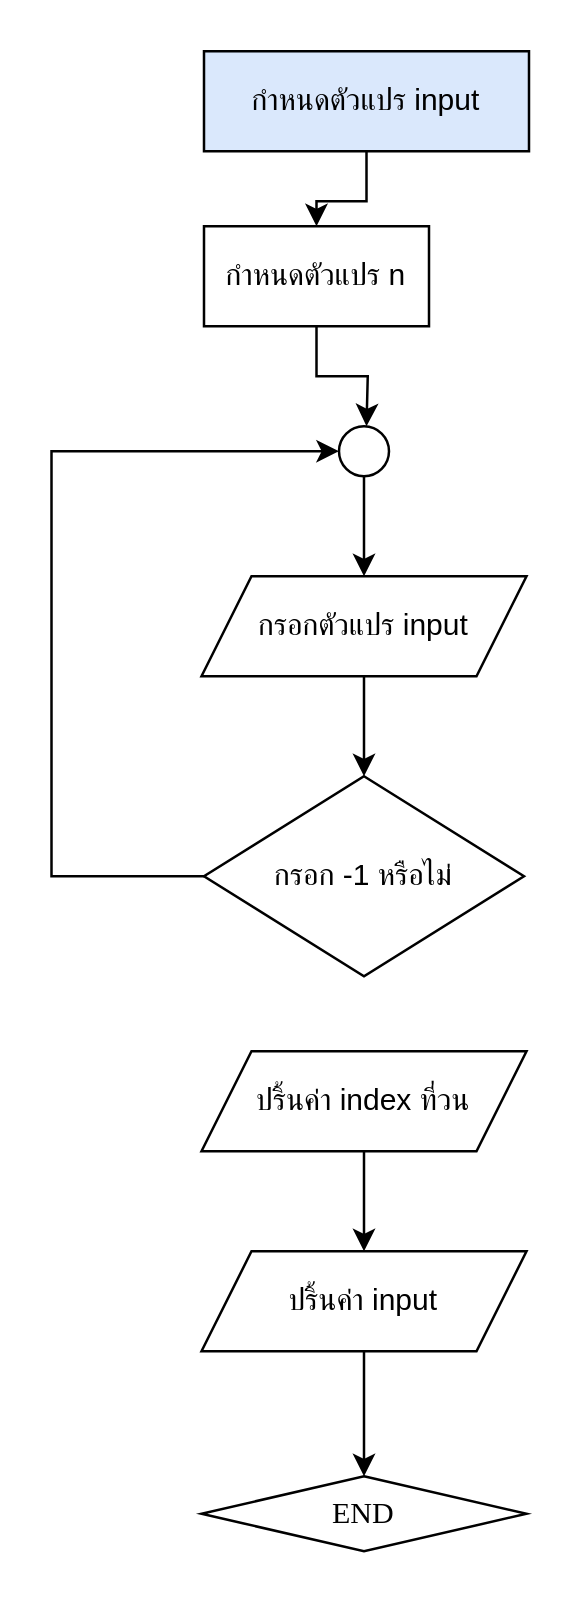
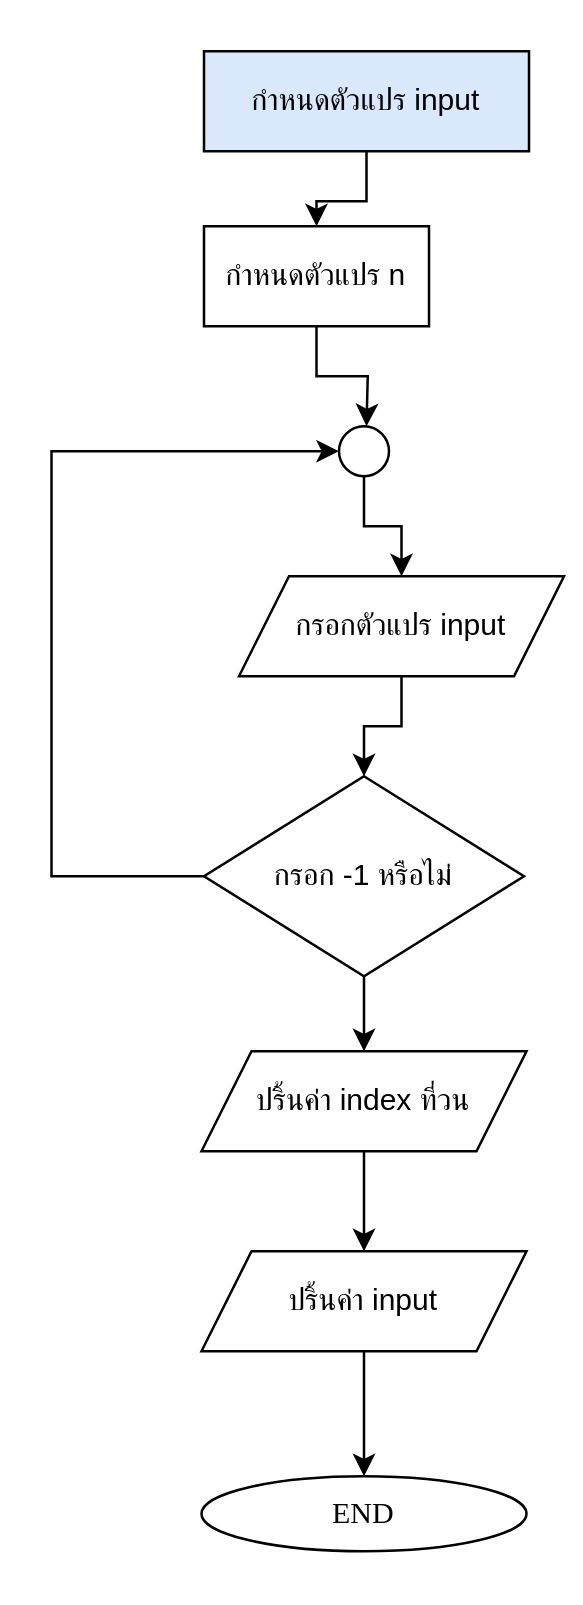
(364, 626) -> (401, 626)
none -> (364, 1022)
(364, 1514) -> (364, 1514)
